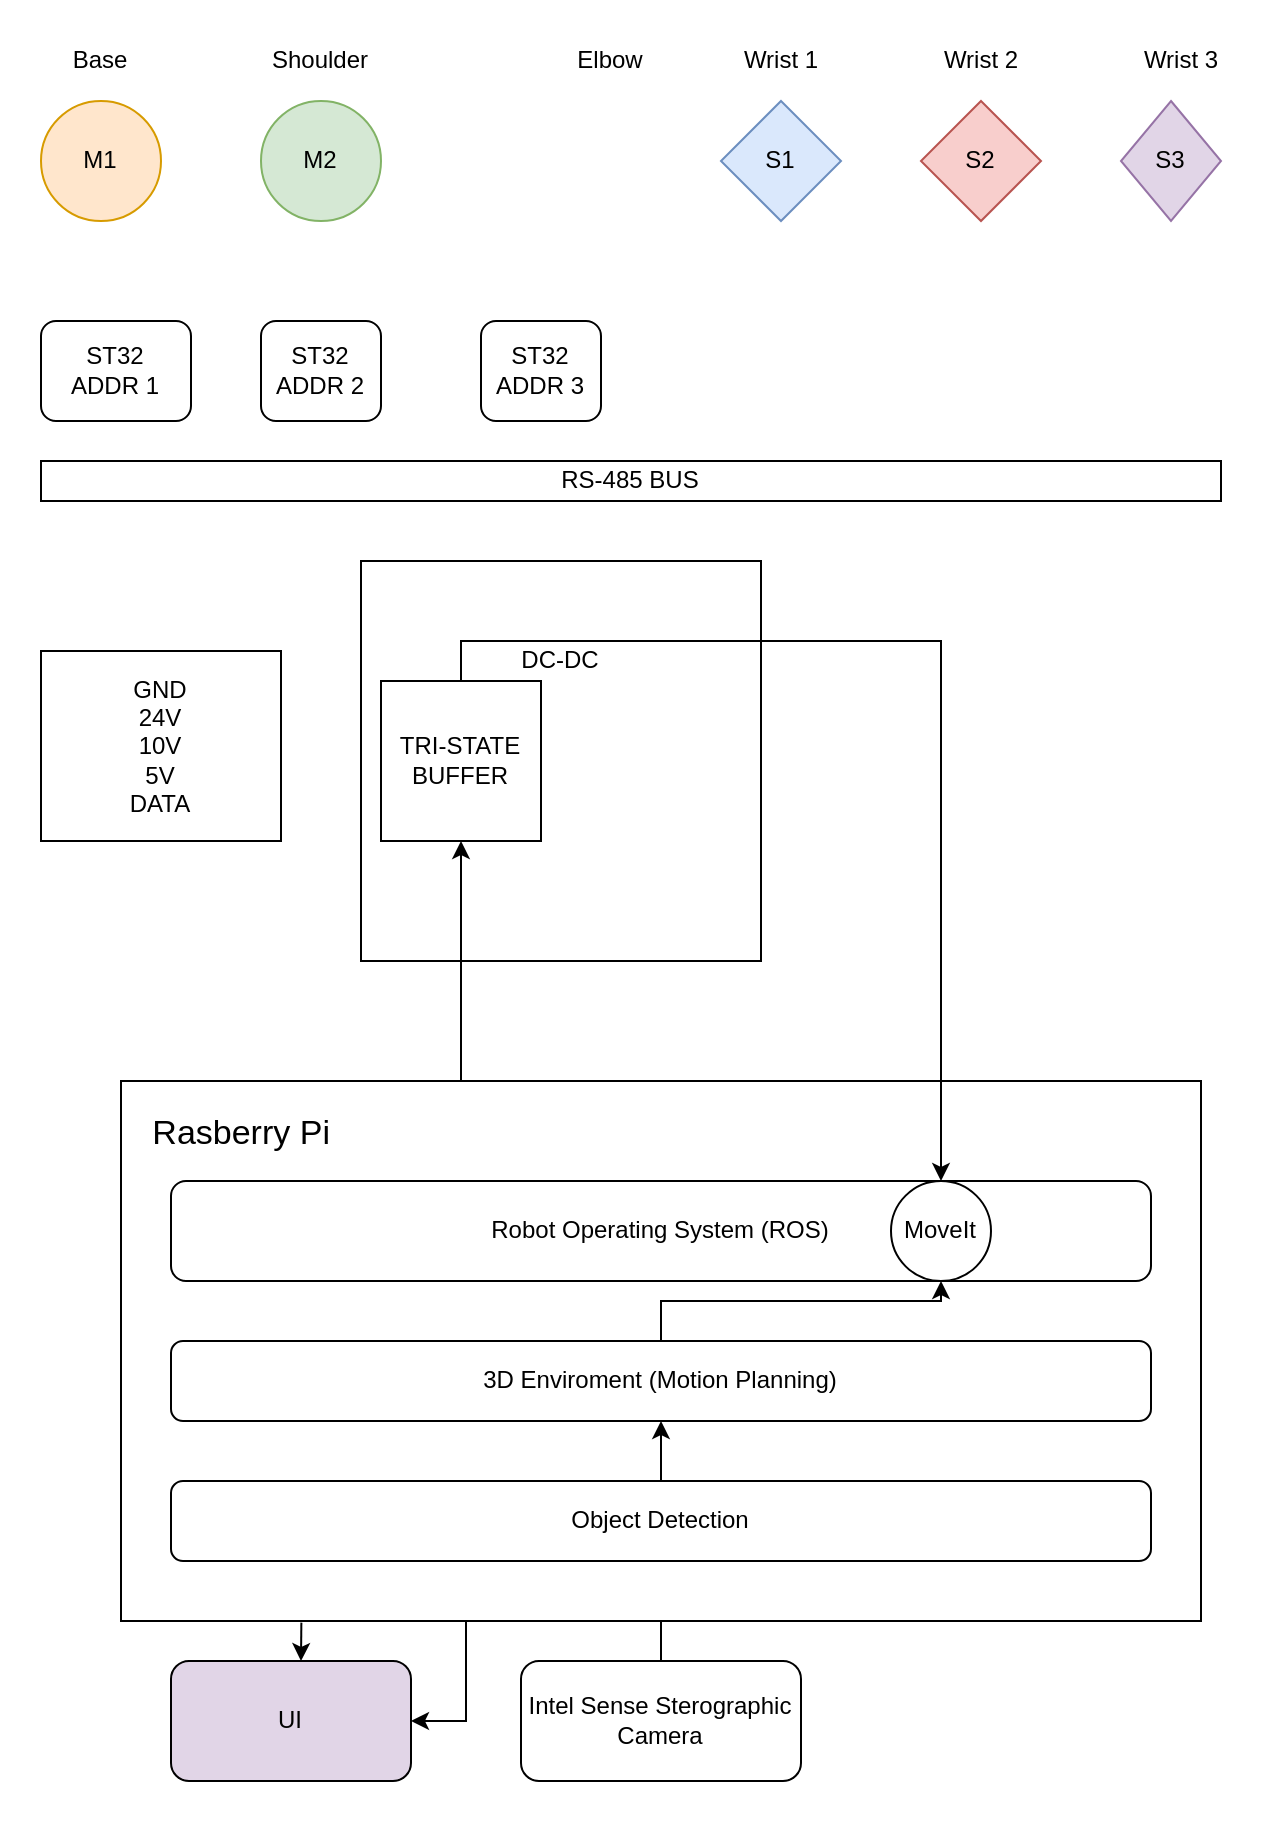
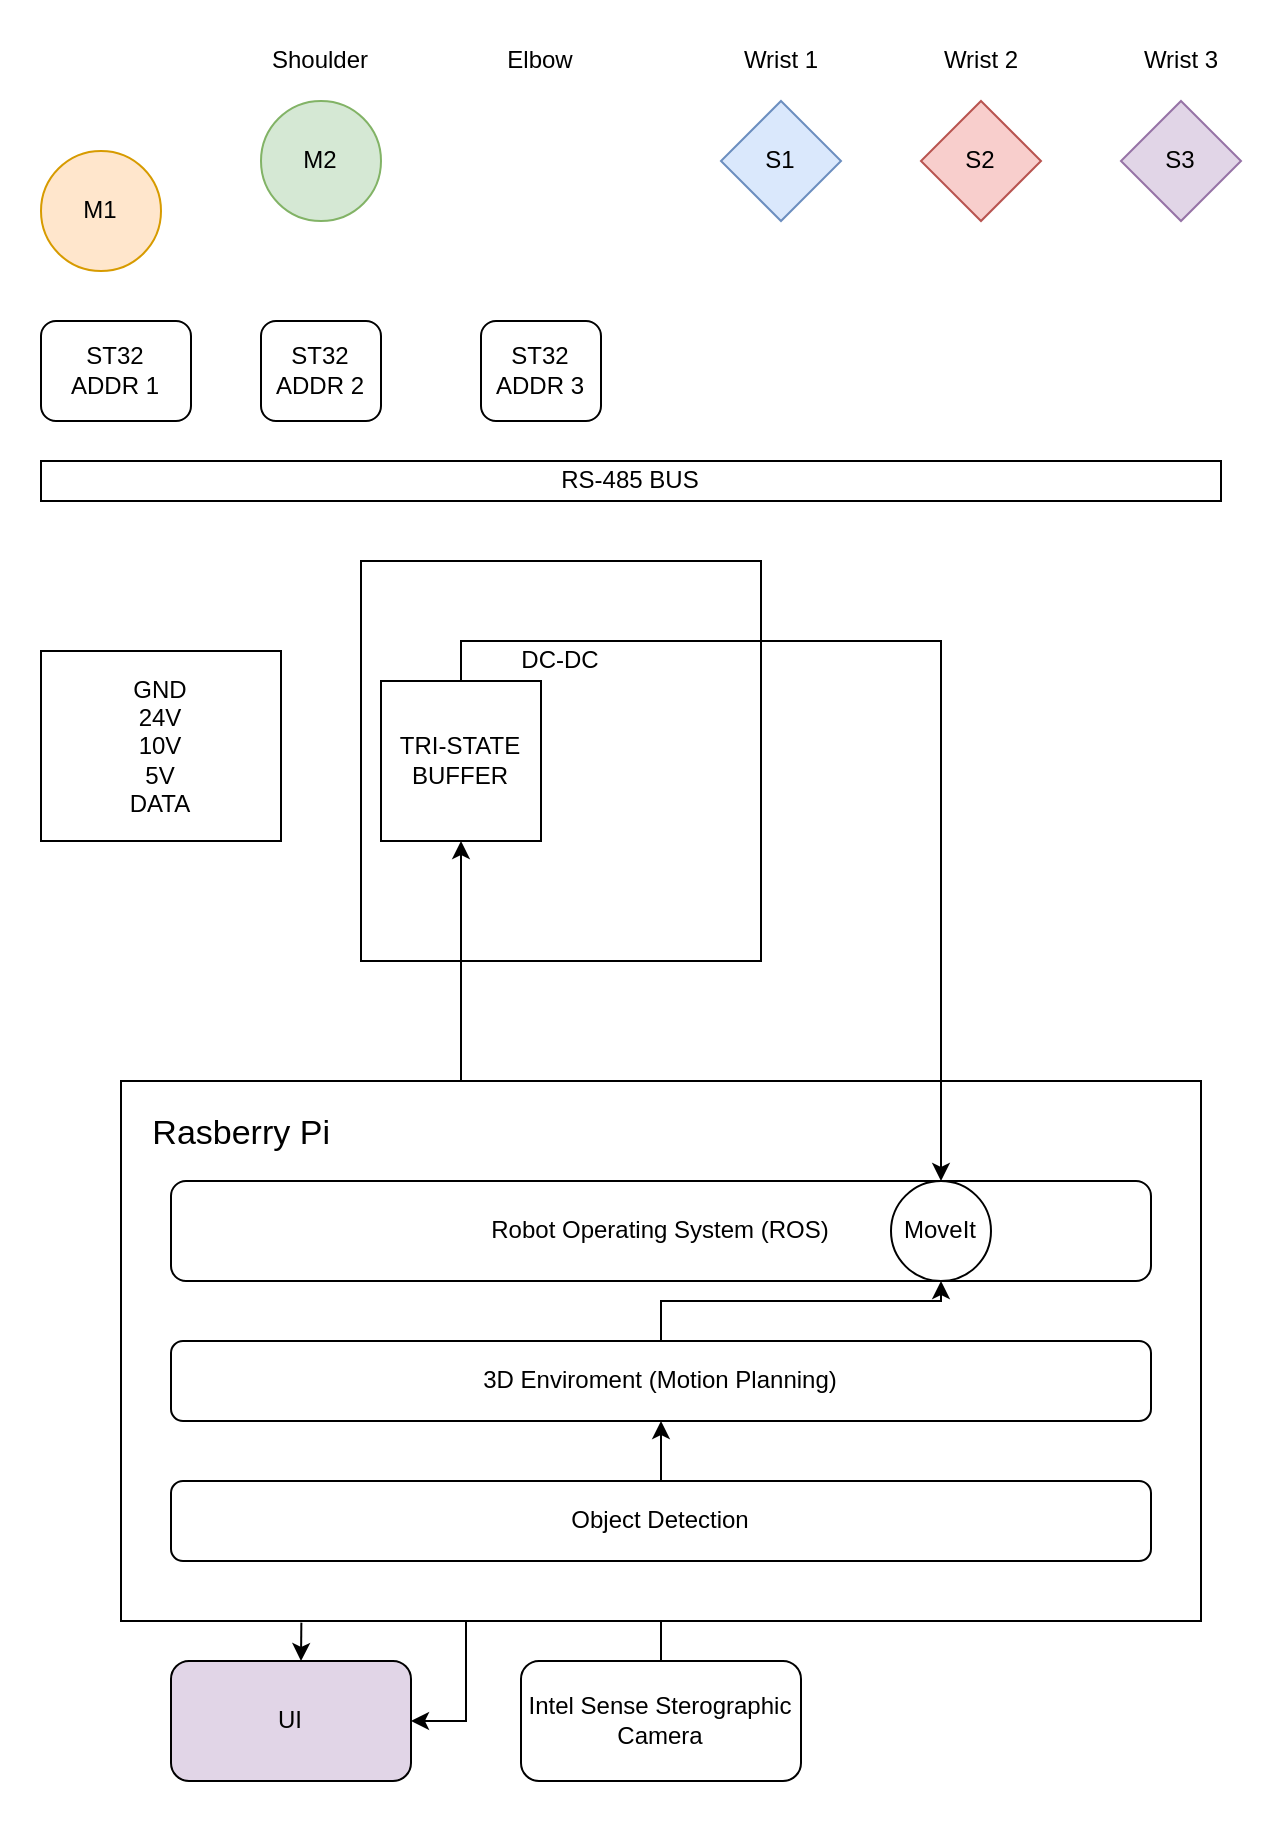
(101, 61) -> none
(611, 61) -> (541, 61)
(101, 161) -> (101, 211)
(1171, 161) -> (1181, 161)
